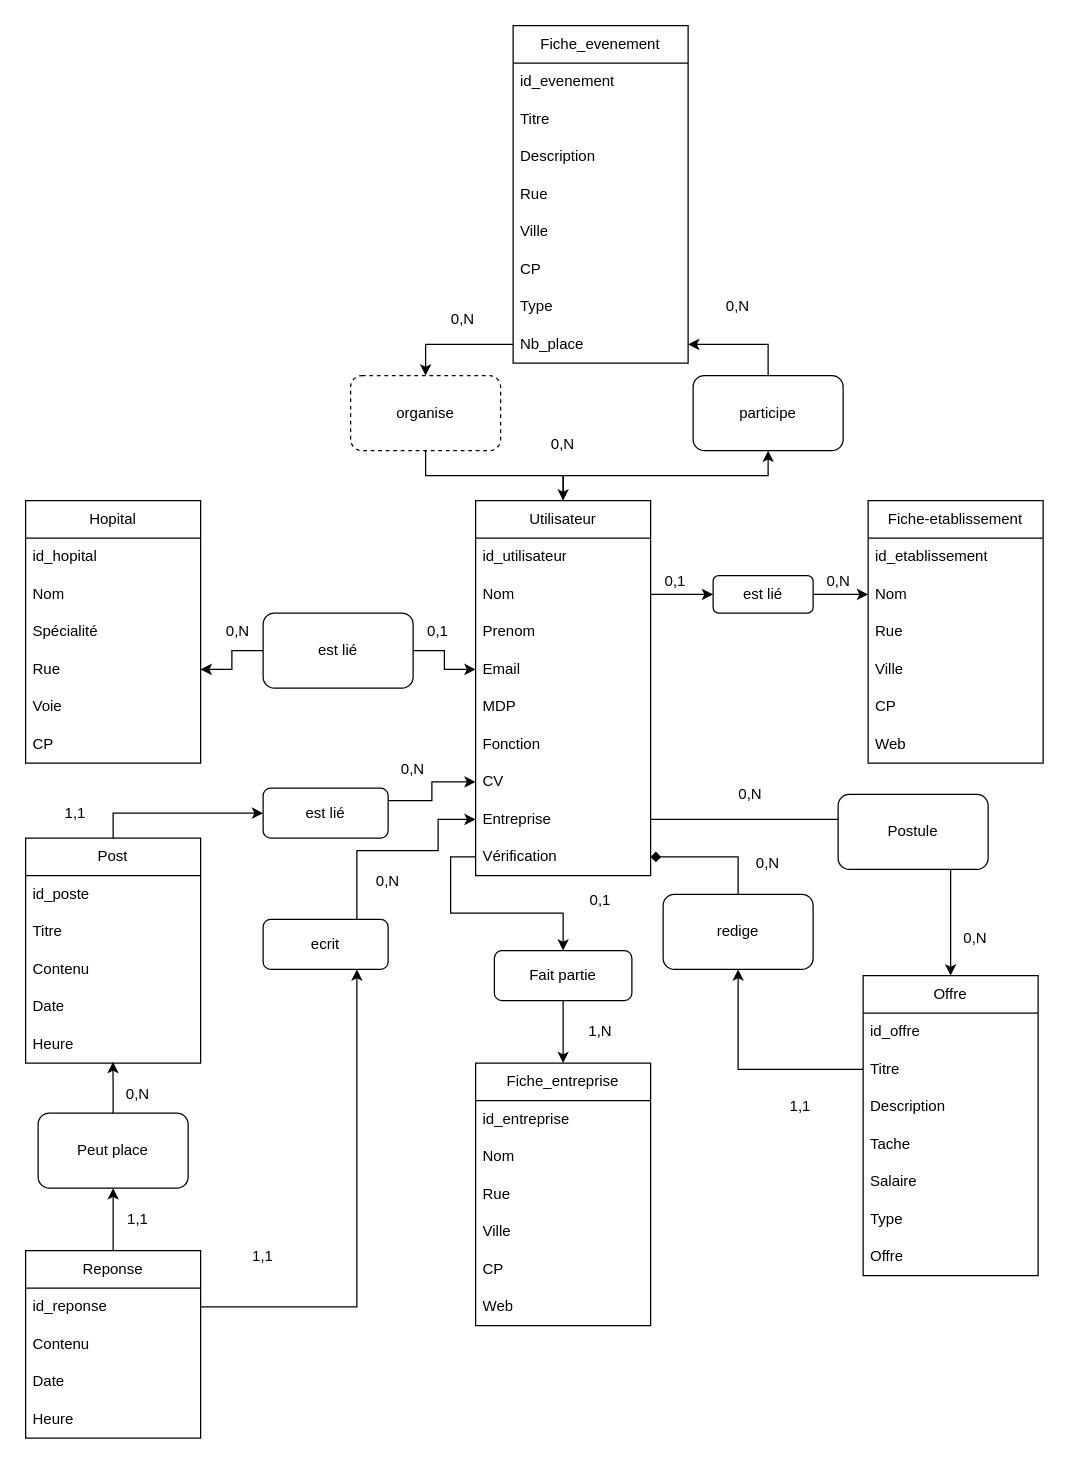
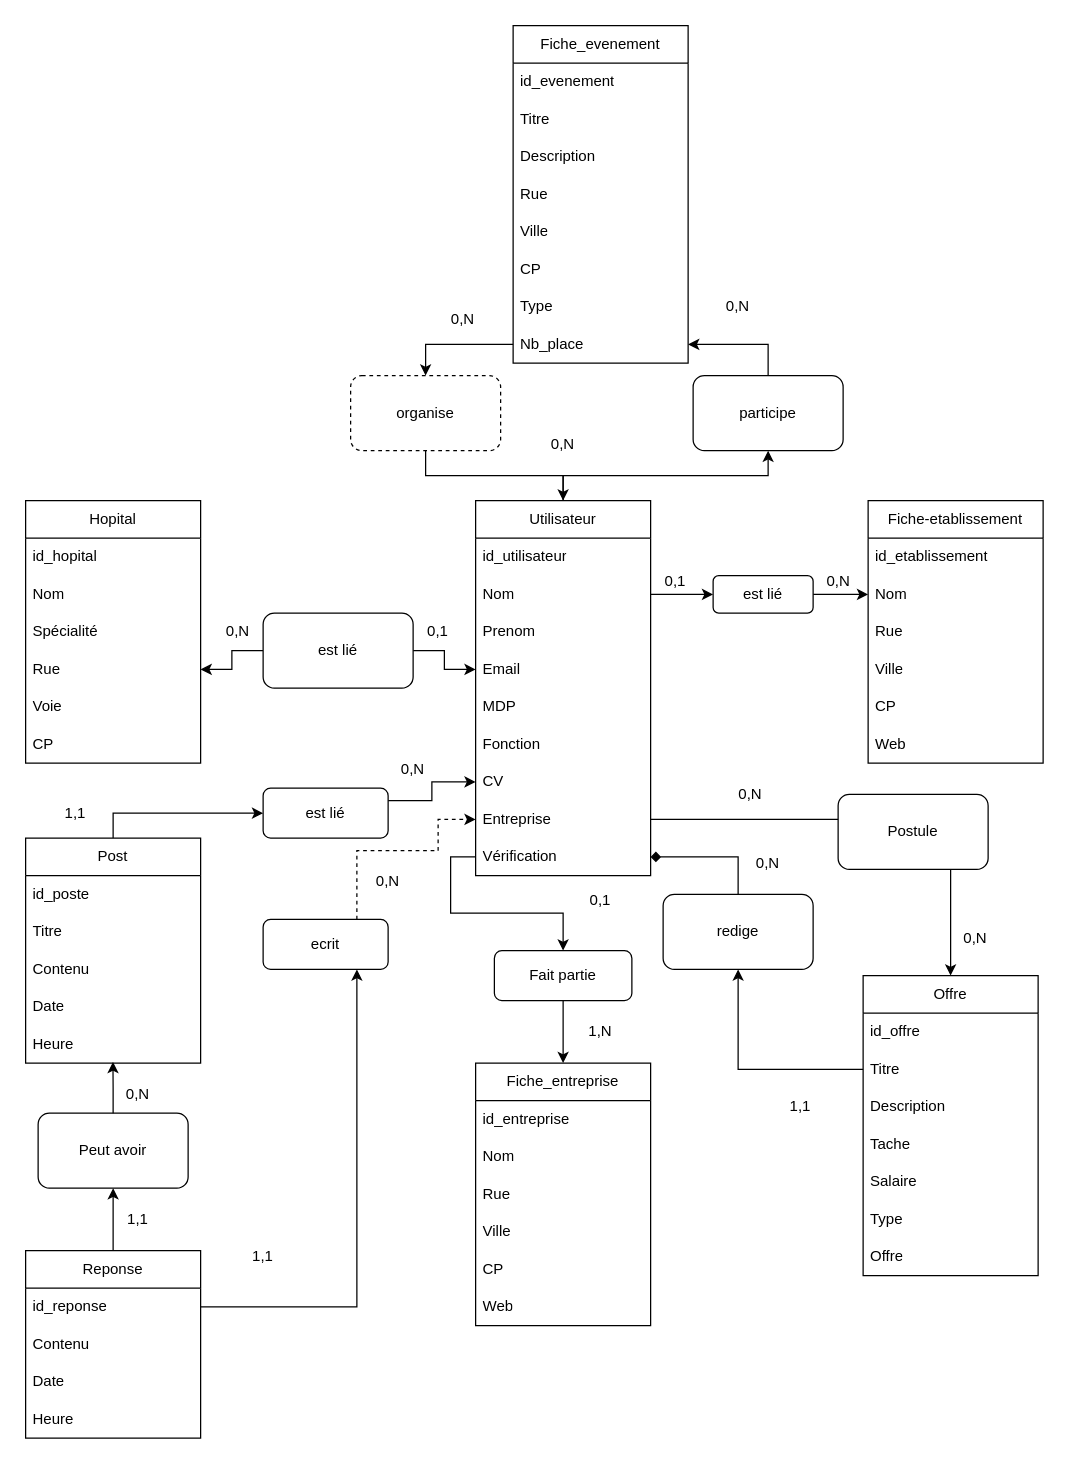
(394, 851) -> (394, 851)
(113, 1151) -> (113, 1151)
